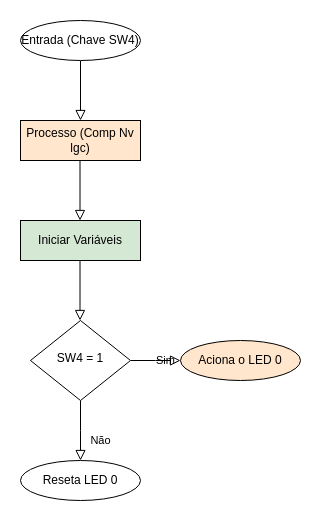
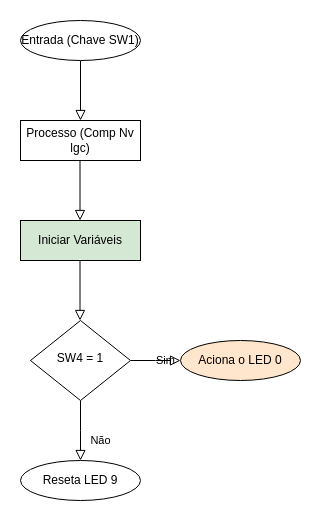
(81, 41) -> (81, 41)
(81, 141) -> (81, 141)
(81, 481) -> (81, 481)
